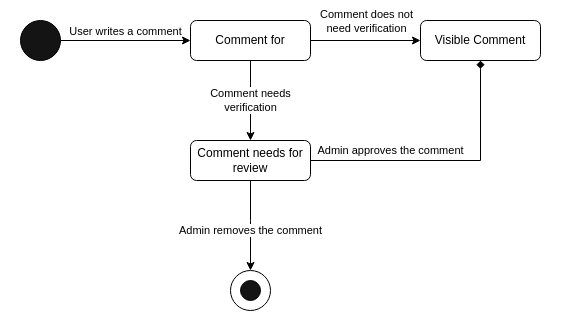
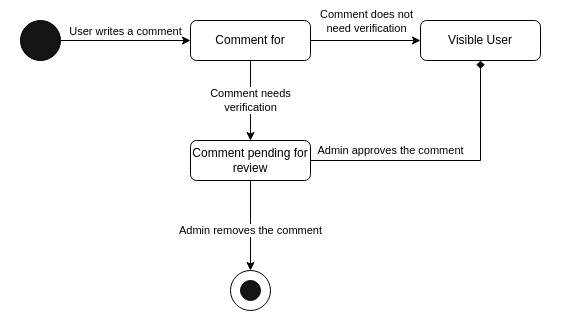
(481, 41) -> (481, 41)
(251, 161) -> (251, 161)
